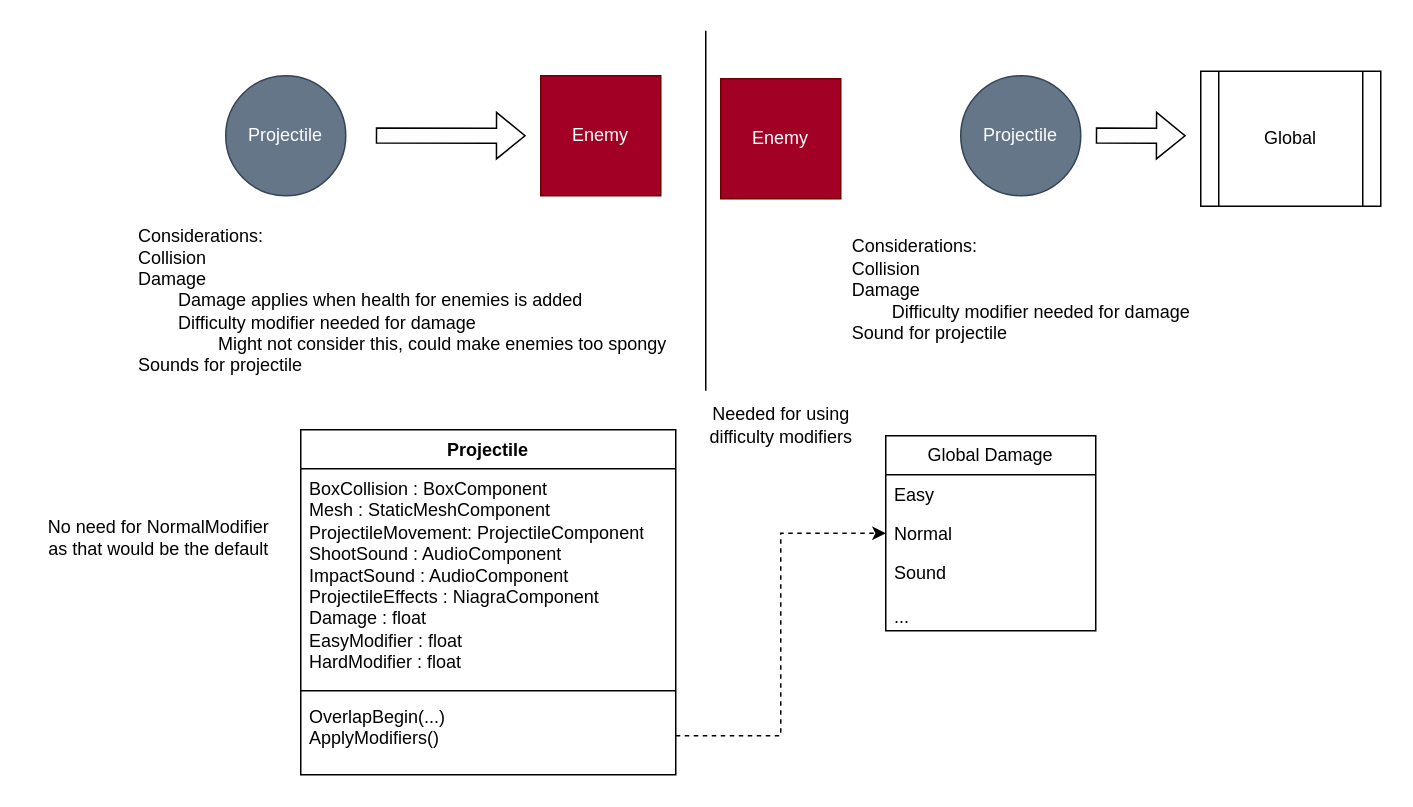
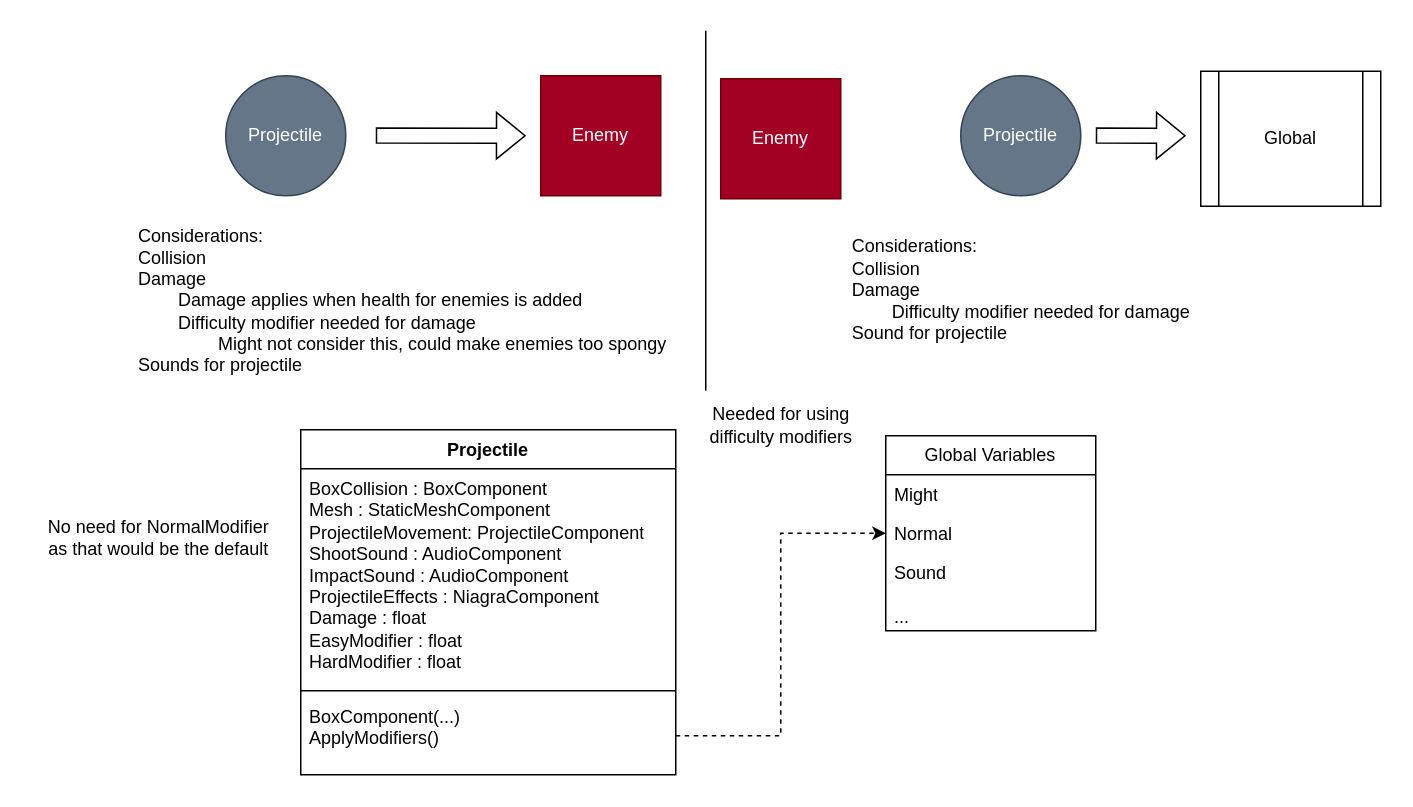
(991, 455) -> (991, 455)
(915, 496) -> (918, 496)
(384, 729) -> (388, 729)
